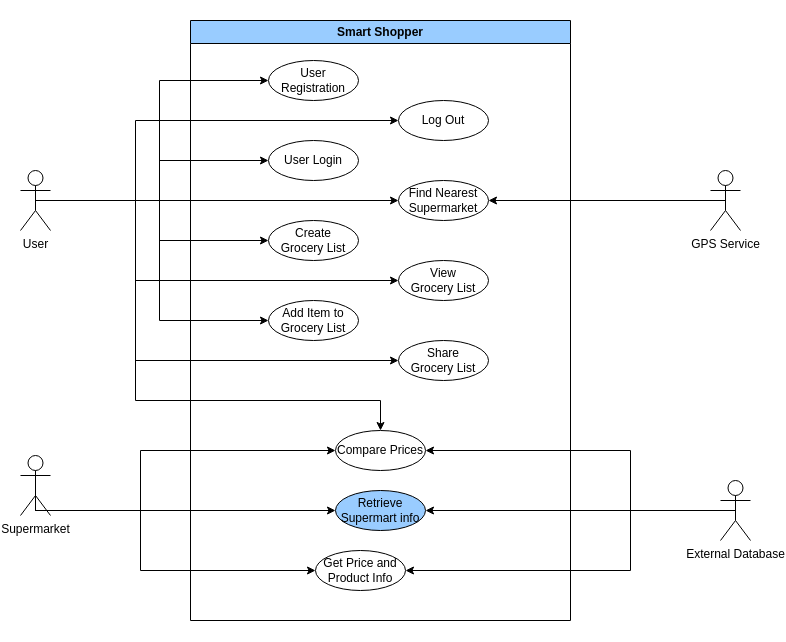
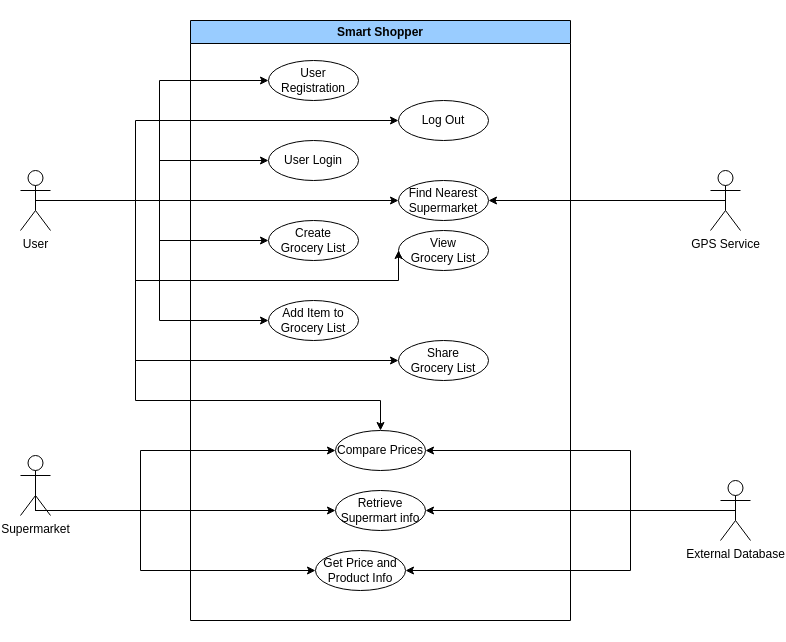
(444, 281) -> (444, 251)
(381, 511) -> (381, 511)
